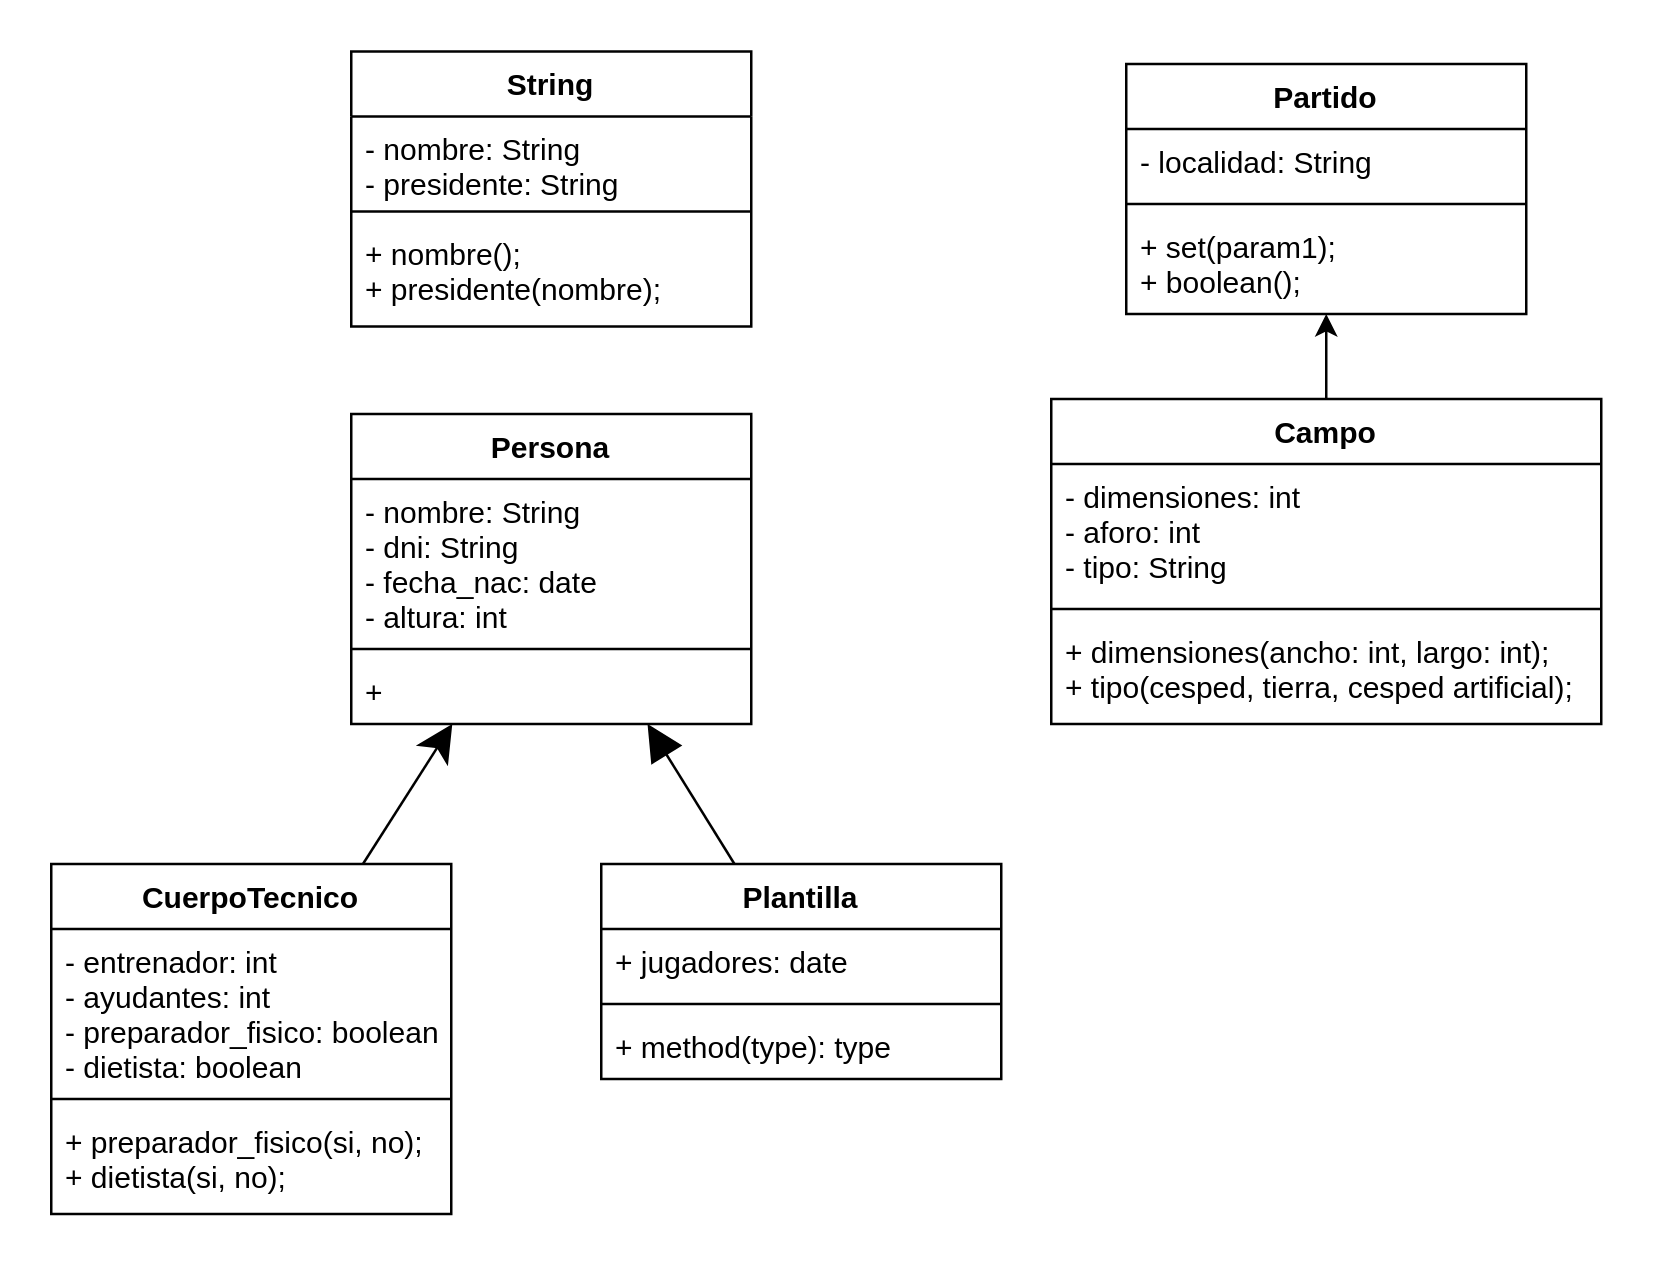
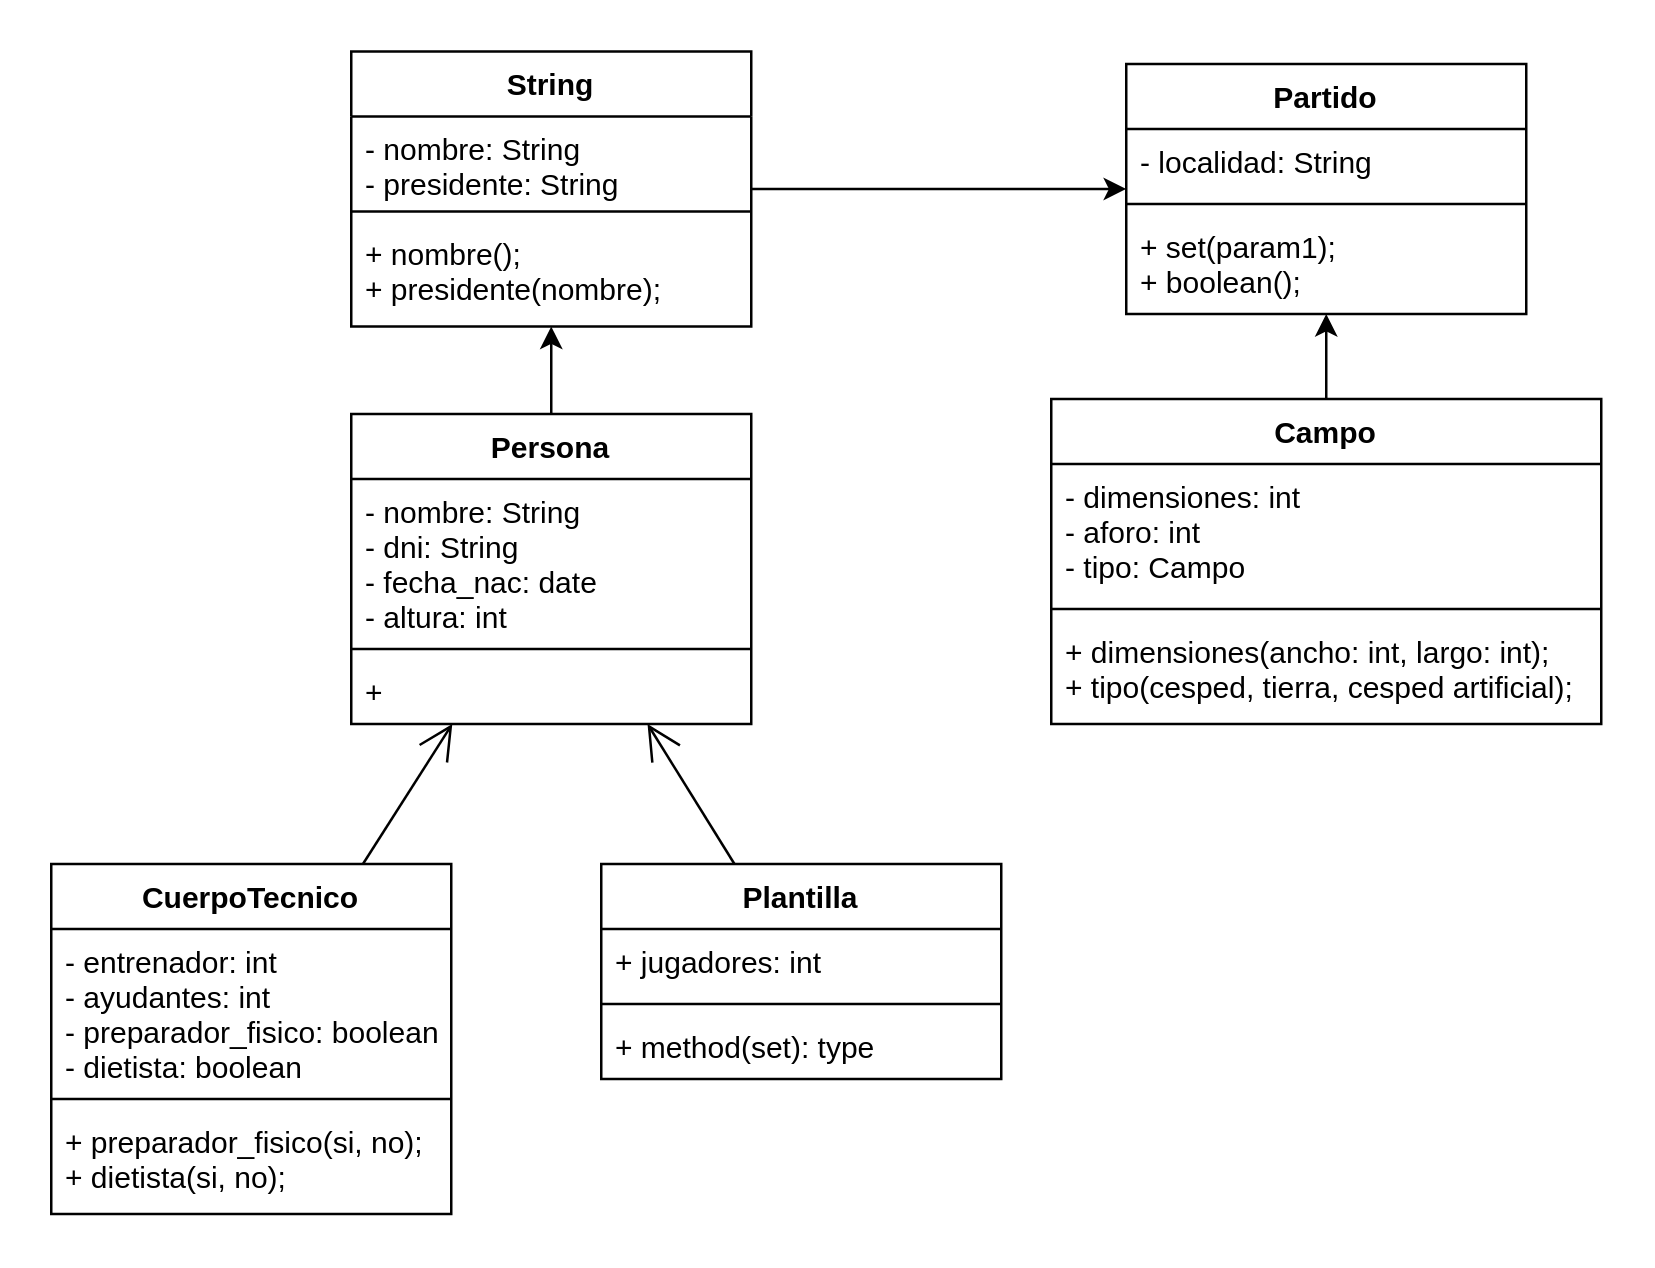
none -> (932, 189)
none -> (551, 366)
(1193, 498) -> (1193, 498)
(437, 748) -> (442, 740)
(667, 755) -> (659, 743)
(746, 963) -> (734, 963)
(771, 1048) -> (763, 1048)
